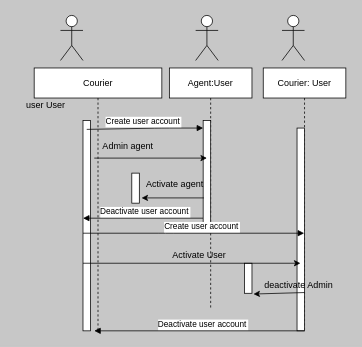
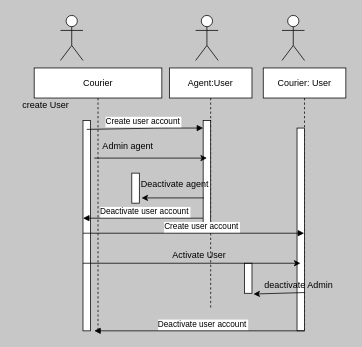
(46, 105) -> (46, 105)
(175, 184) -> (175, 184)
